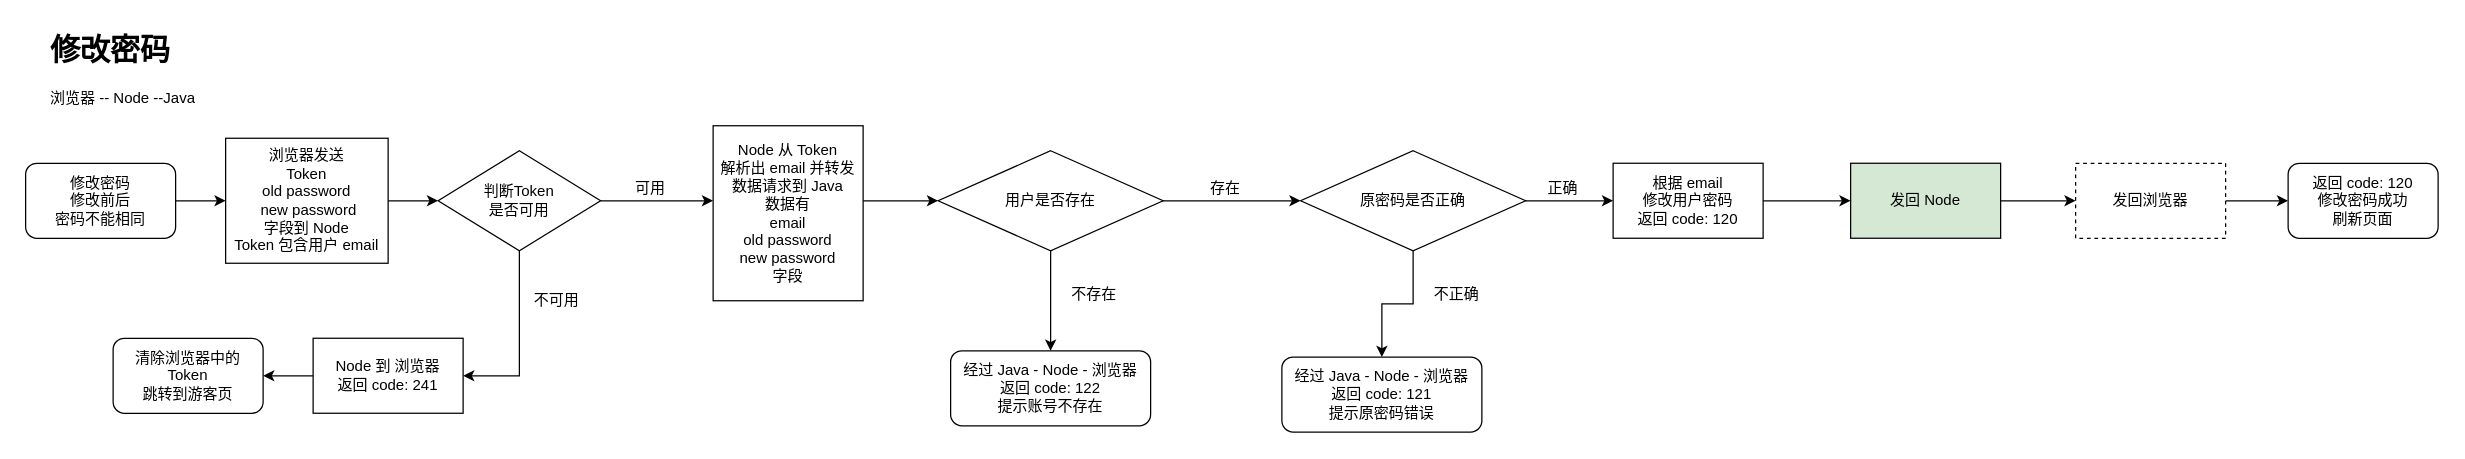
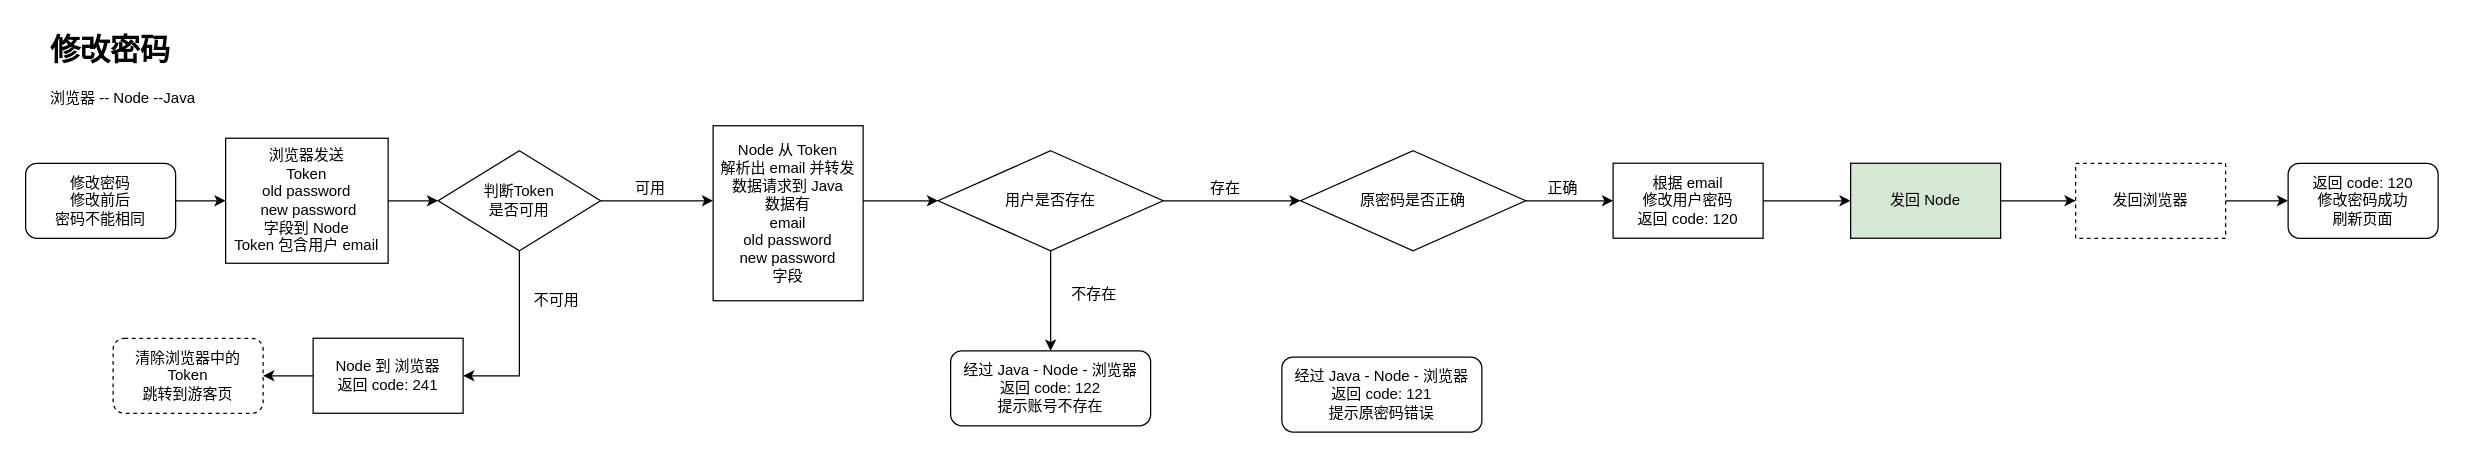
(1457, 294) -> none
(1402, 304) -> none
(188, 376) -> (188, 376)
